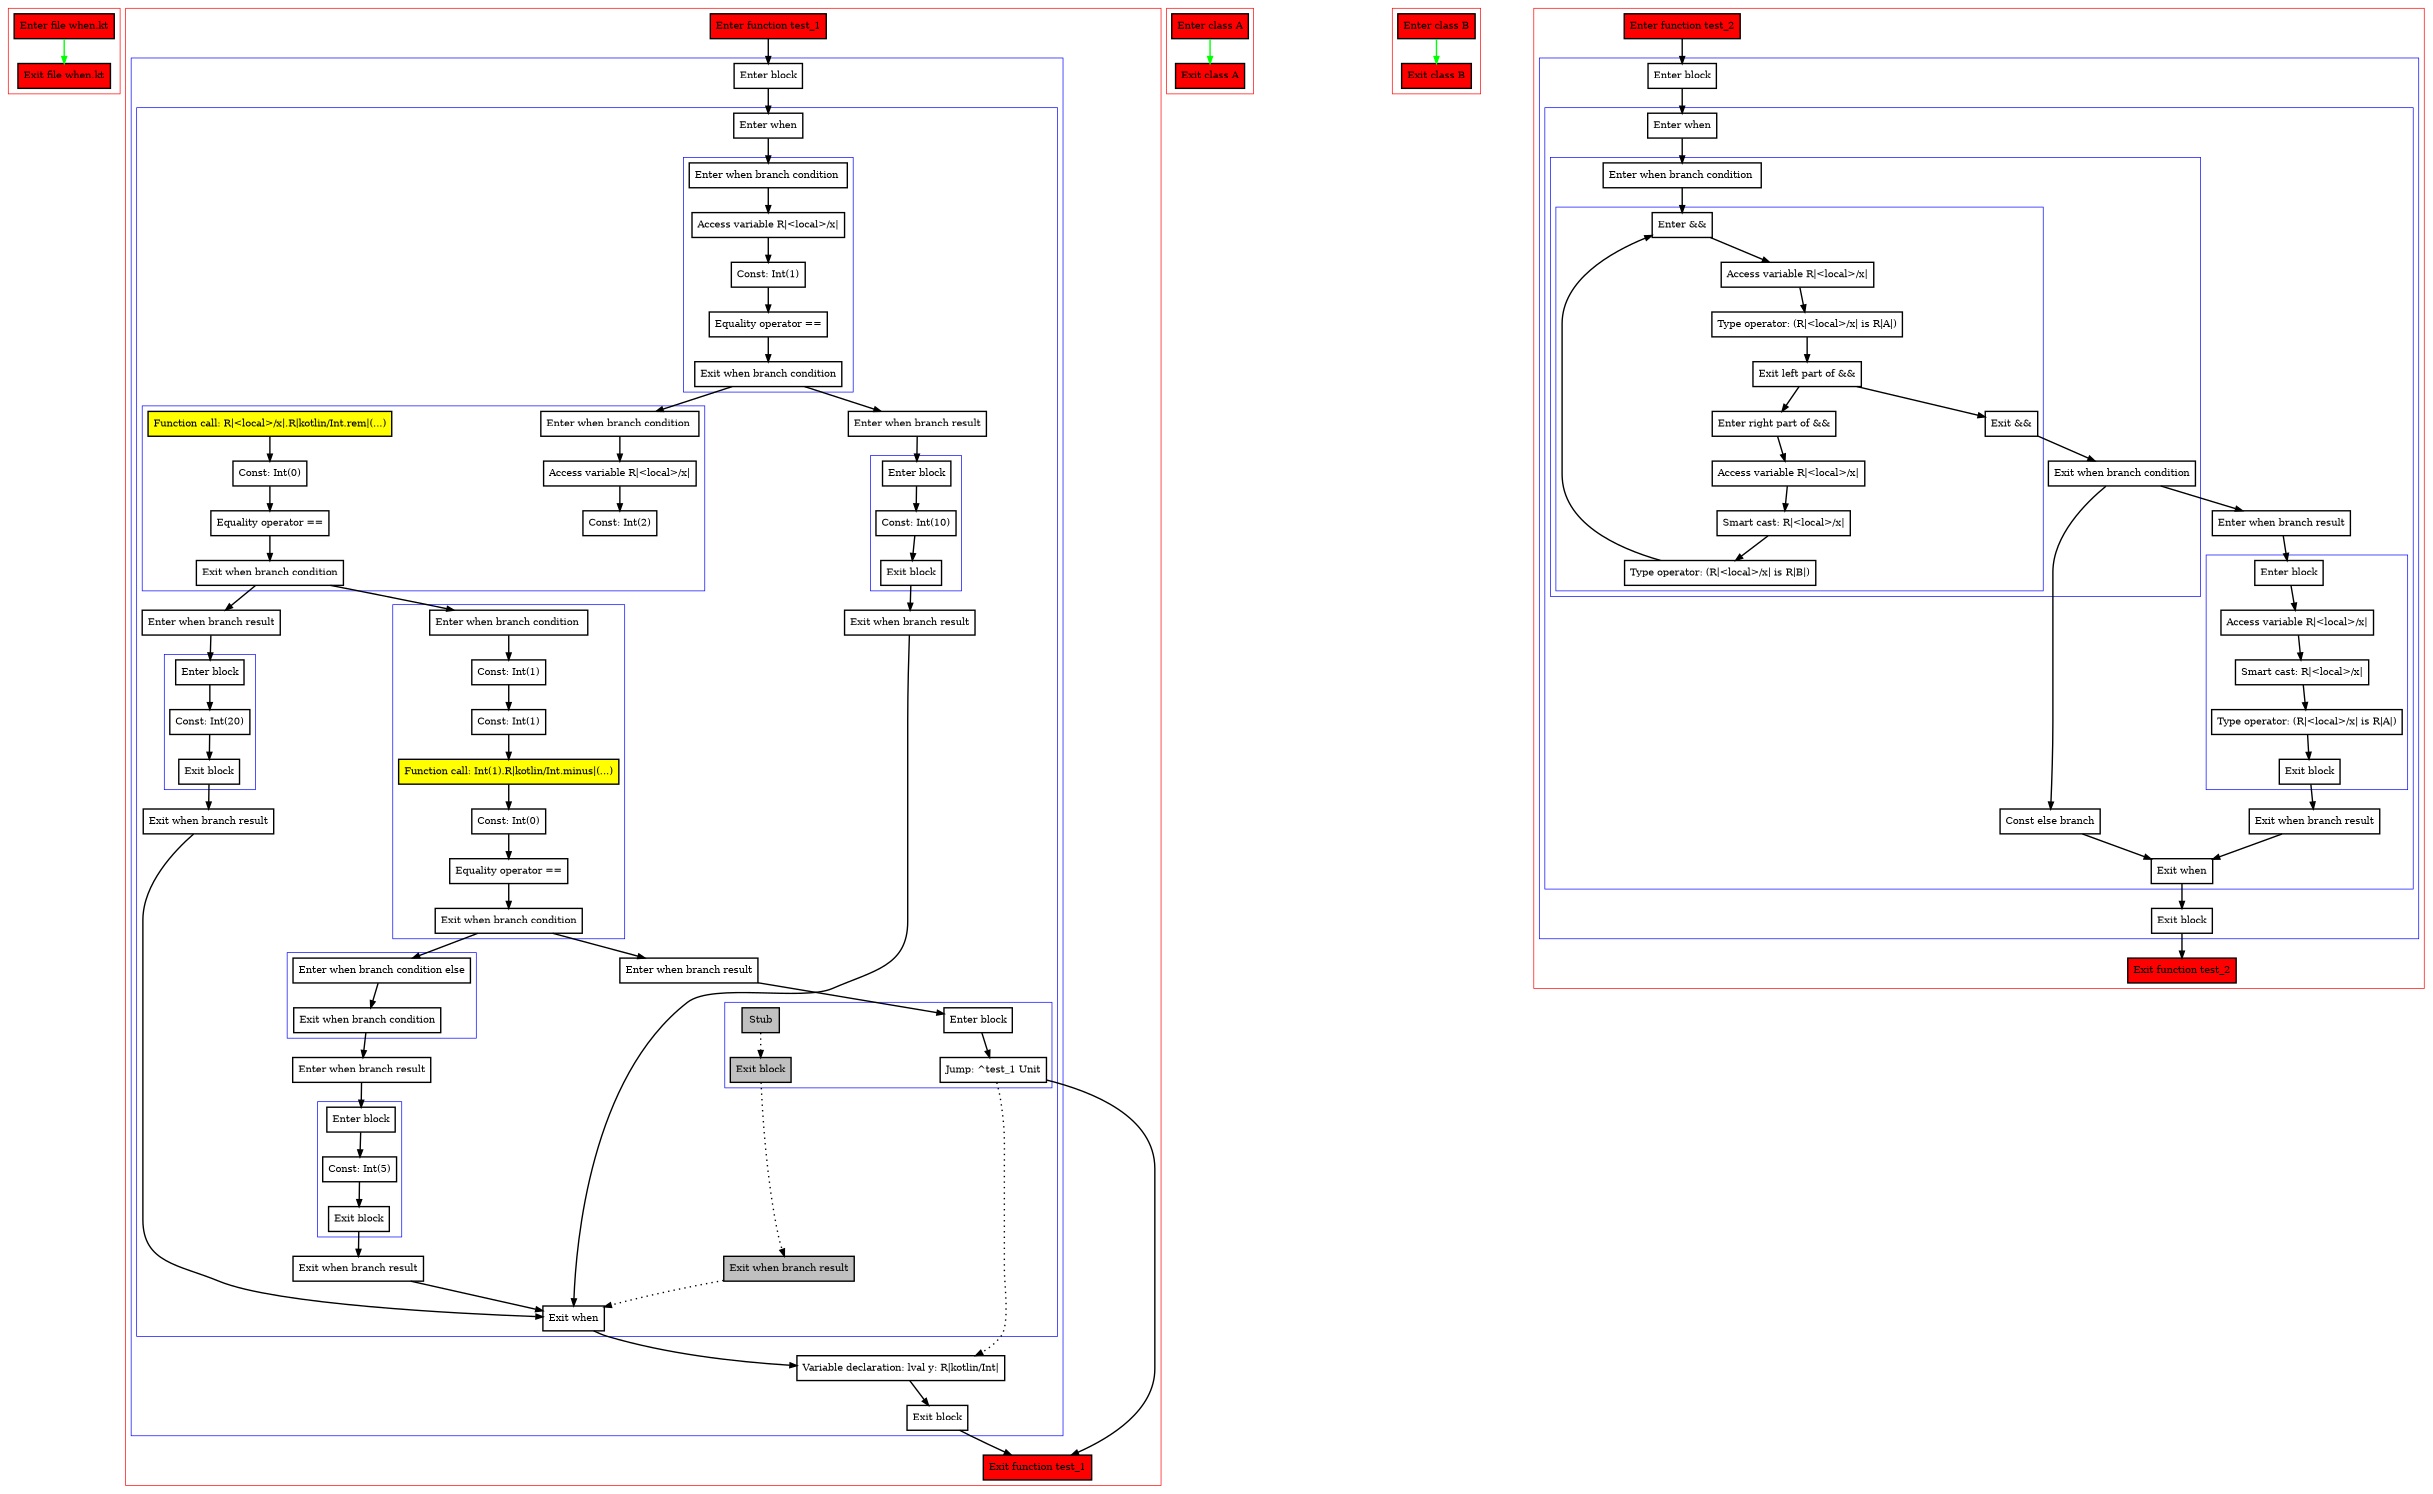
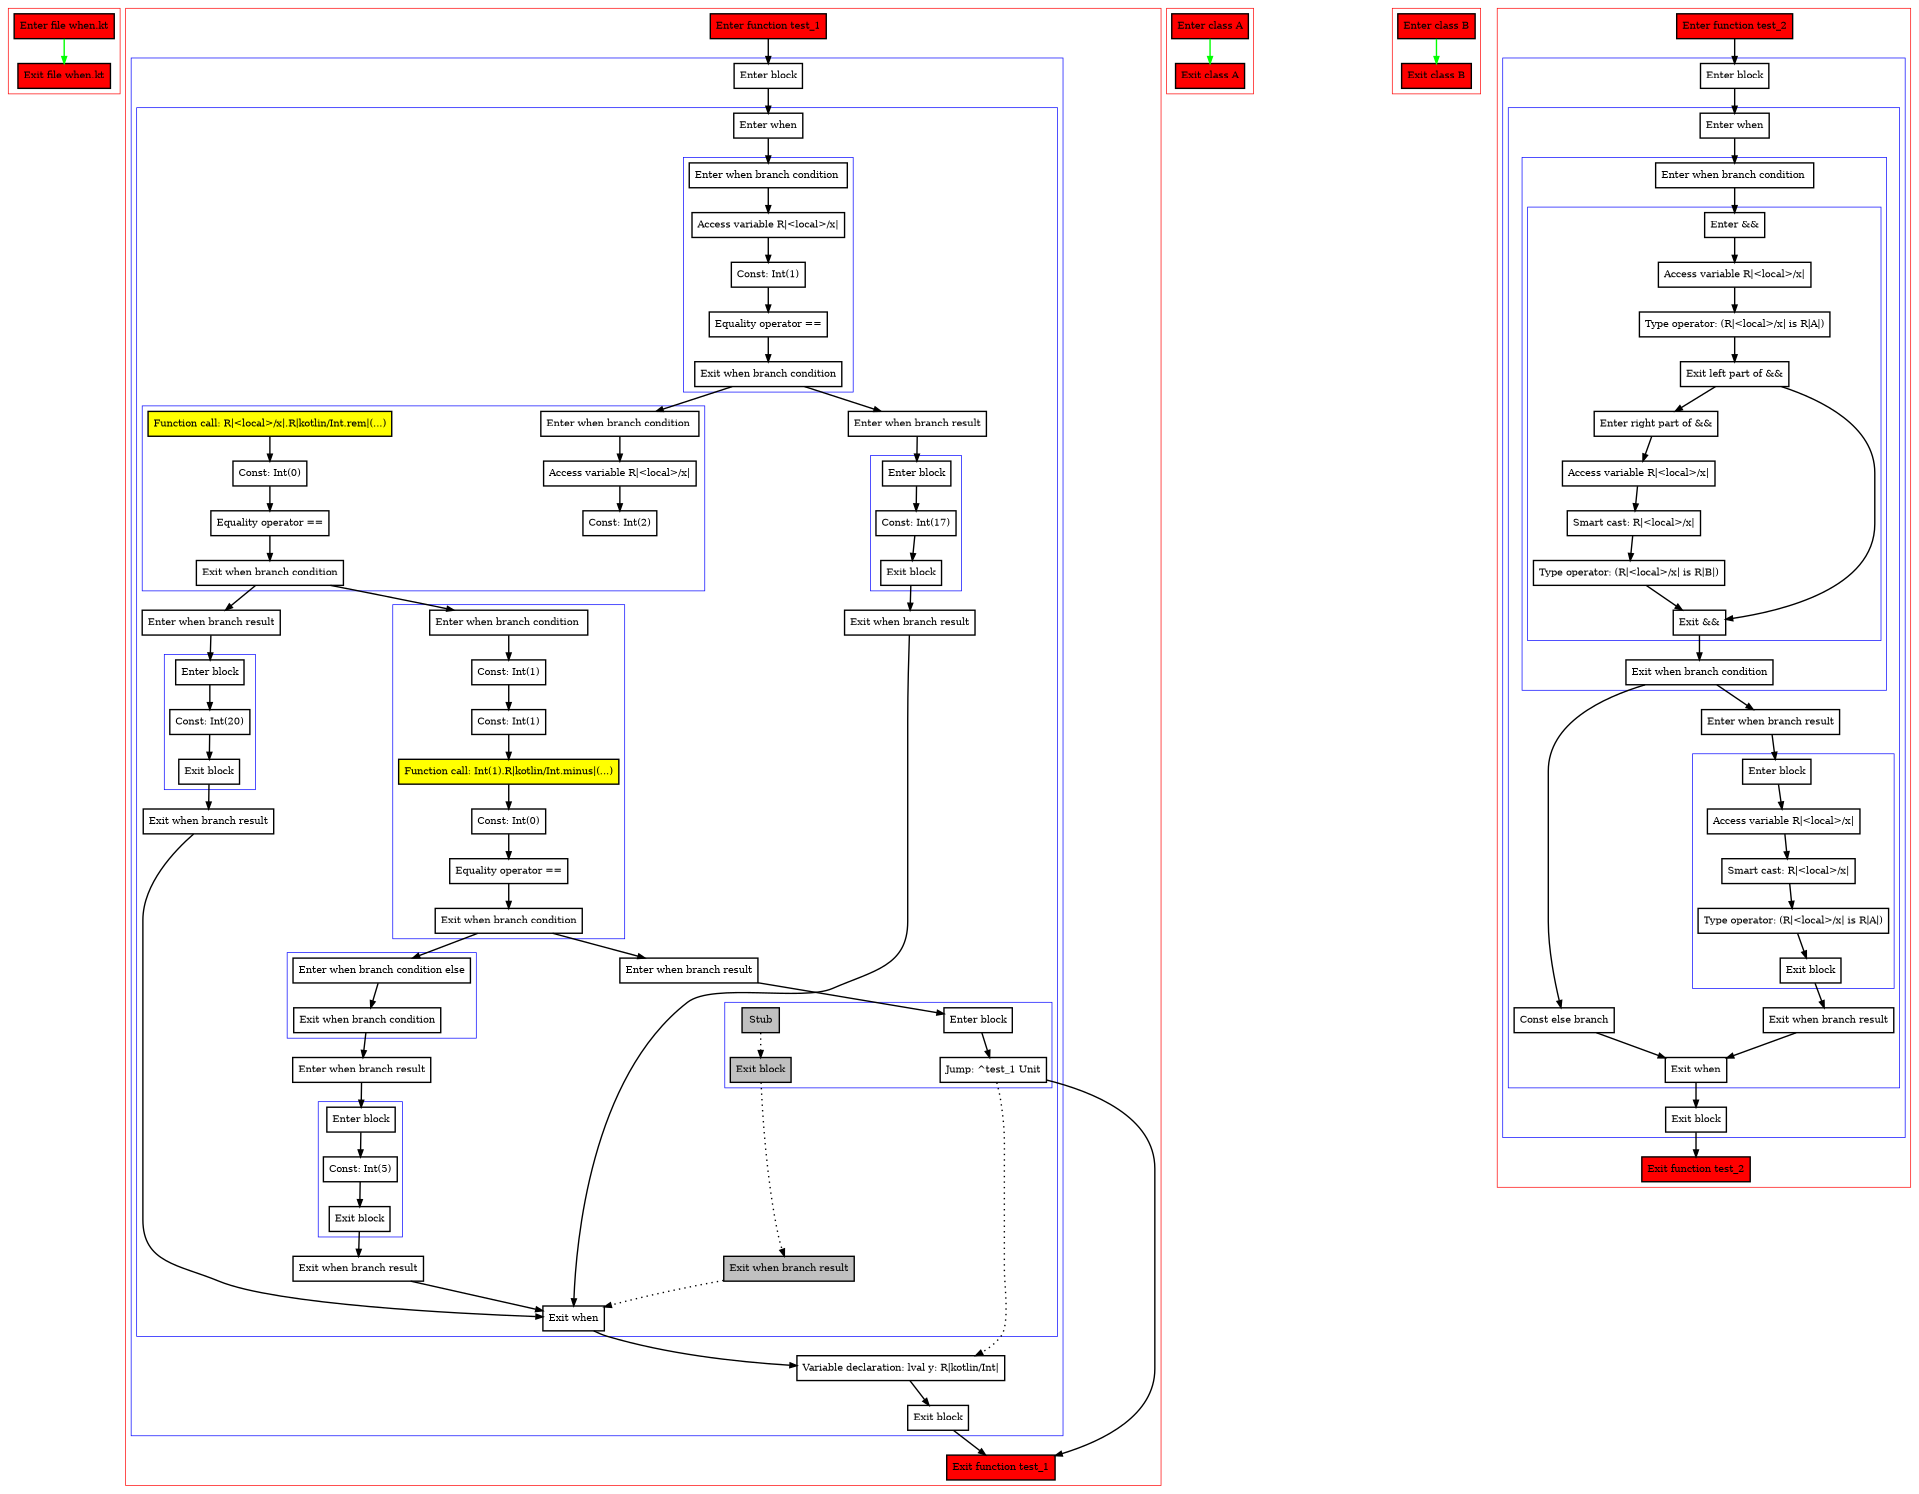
(1562, 406) -> (1661, 596)
(916, 523) -> (916, 523)
